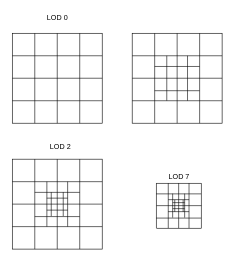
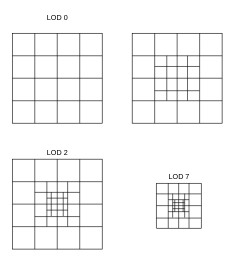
(60, 147) -> (57, 153)
